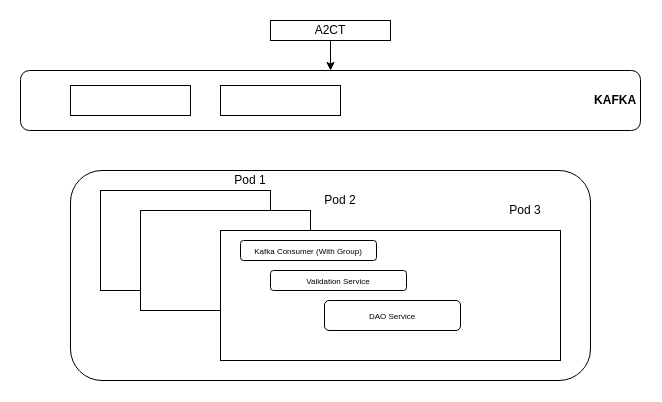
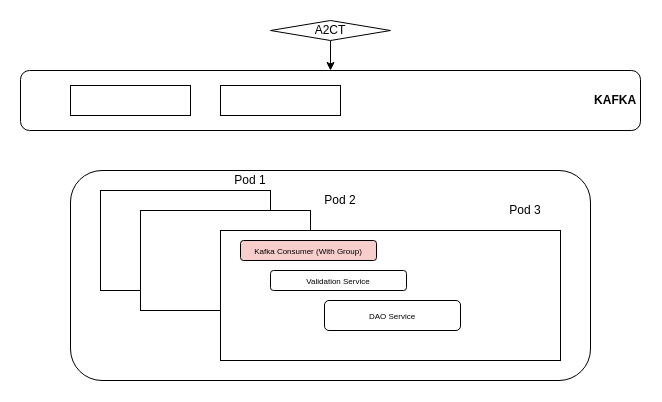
(331, 31) -> (331, 31)
(309, 251) -> (309, 251)
